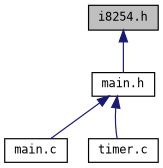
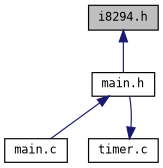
(123, 18) -> (123, 18)
(116, 124) -> (131, 112)
